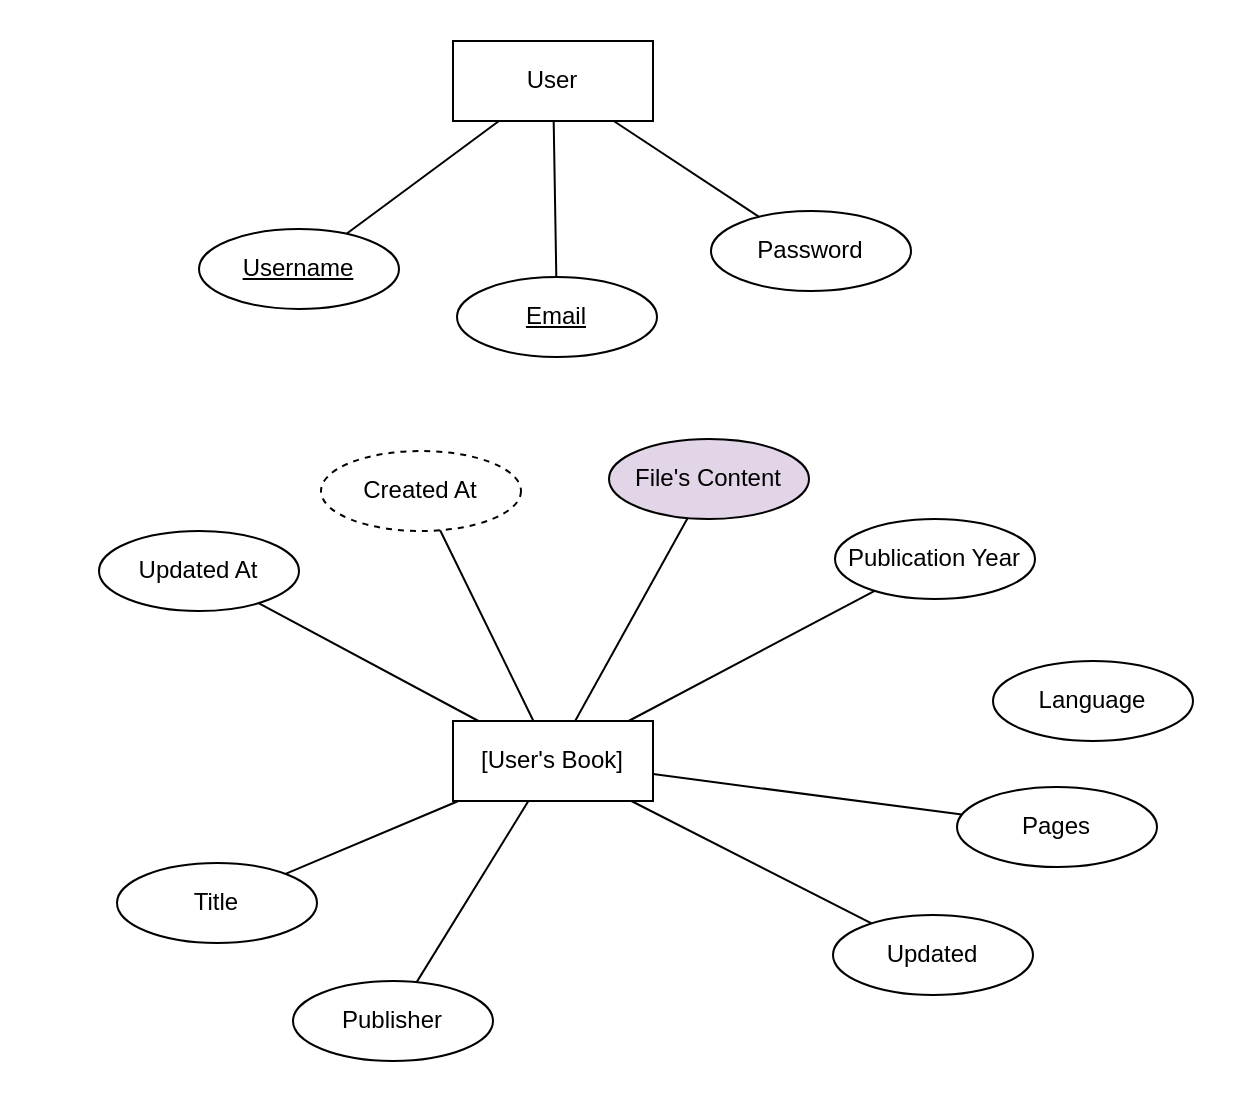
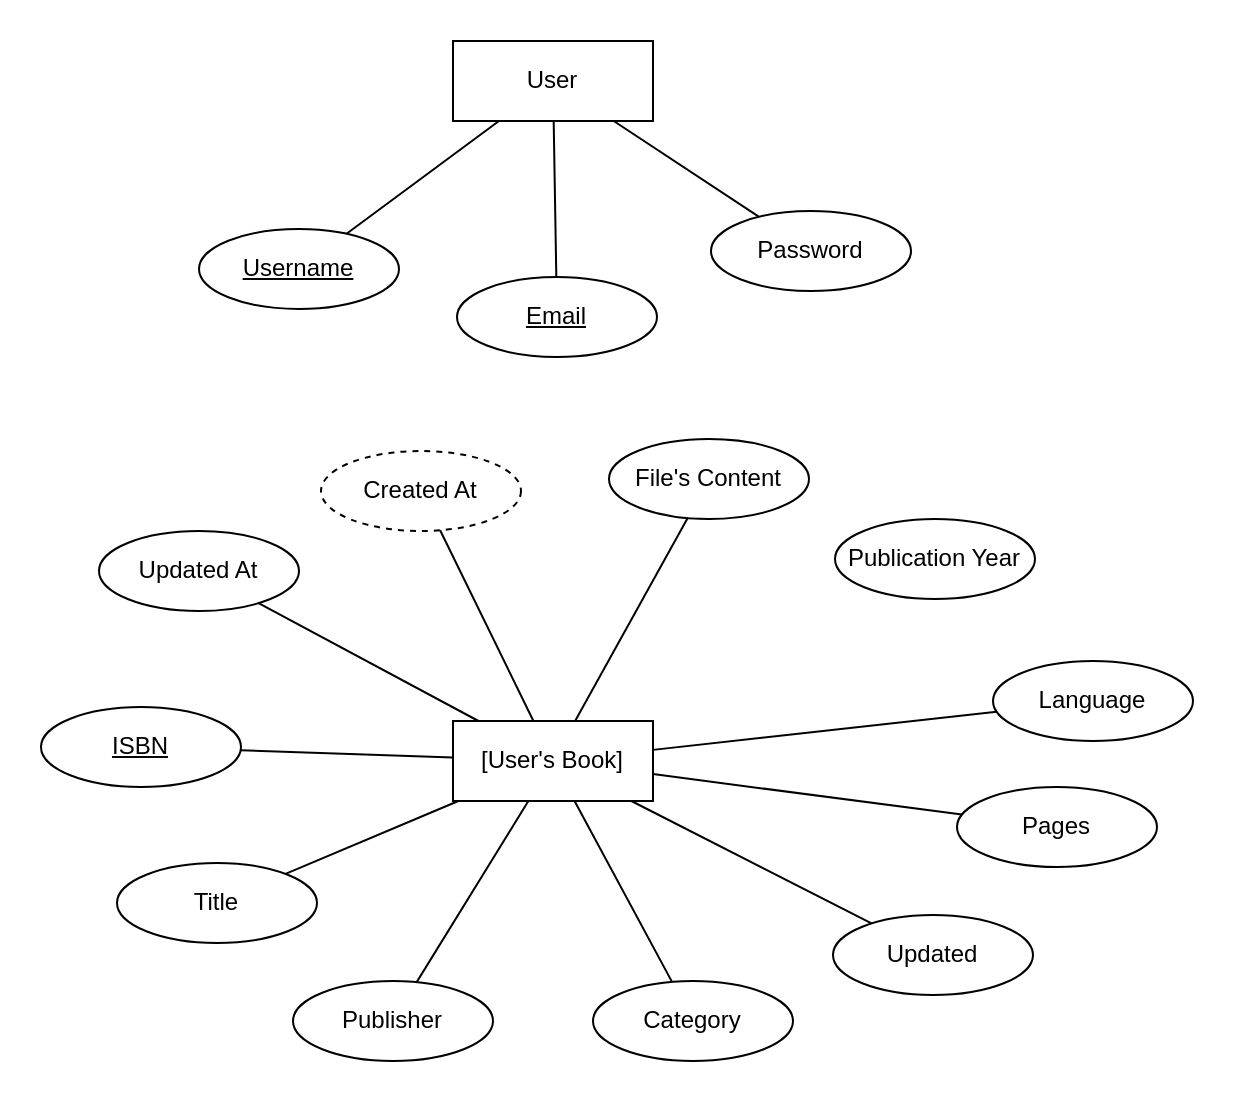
(709, 479) -> (709, 479)
(752, 656) -> (824, 731)
none -> (141, 747)
none -> (347, 754)
none -> (624, 892)
none -> (693, 1021)
